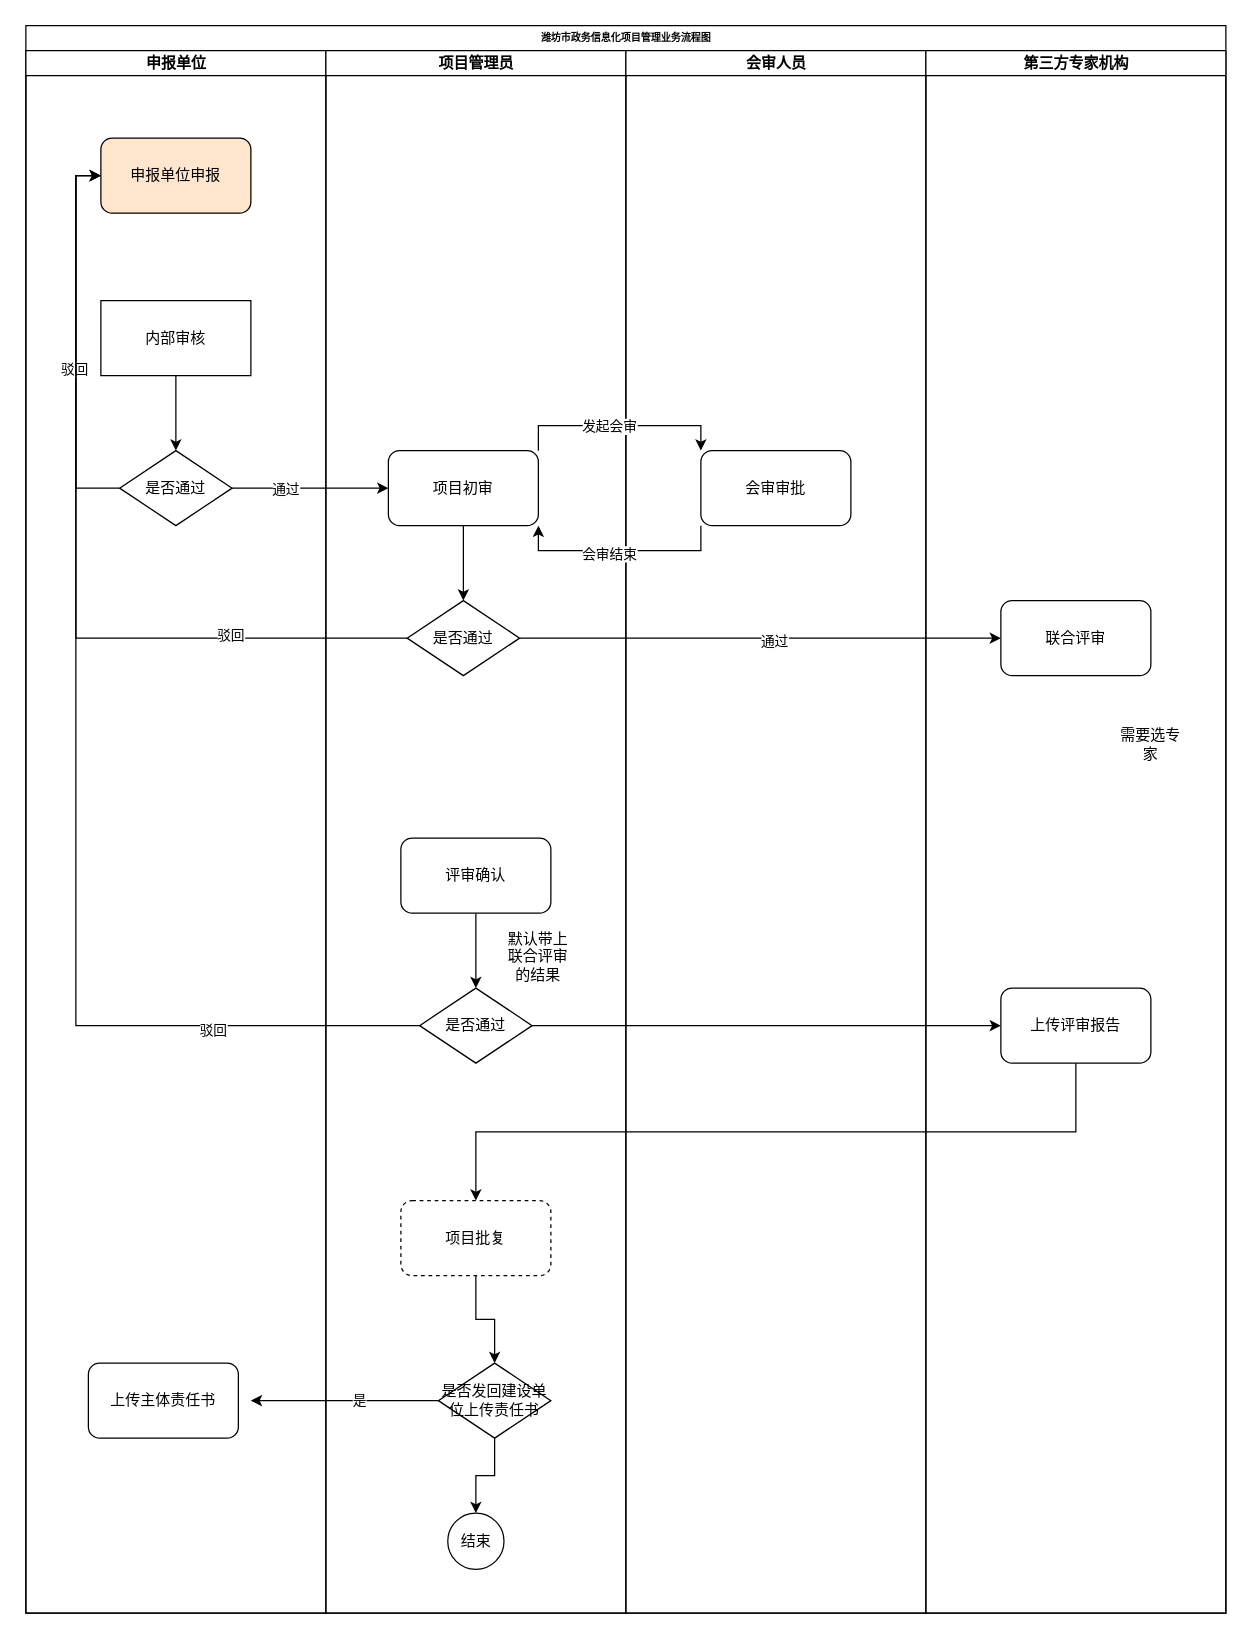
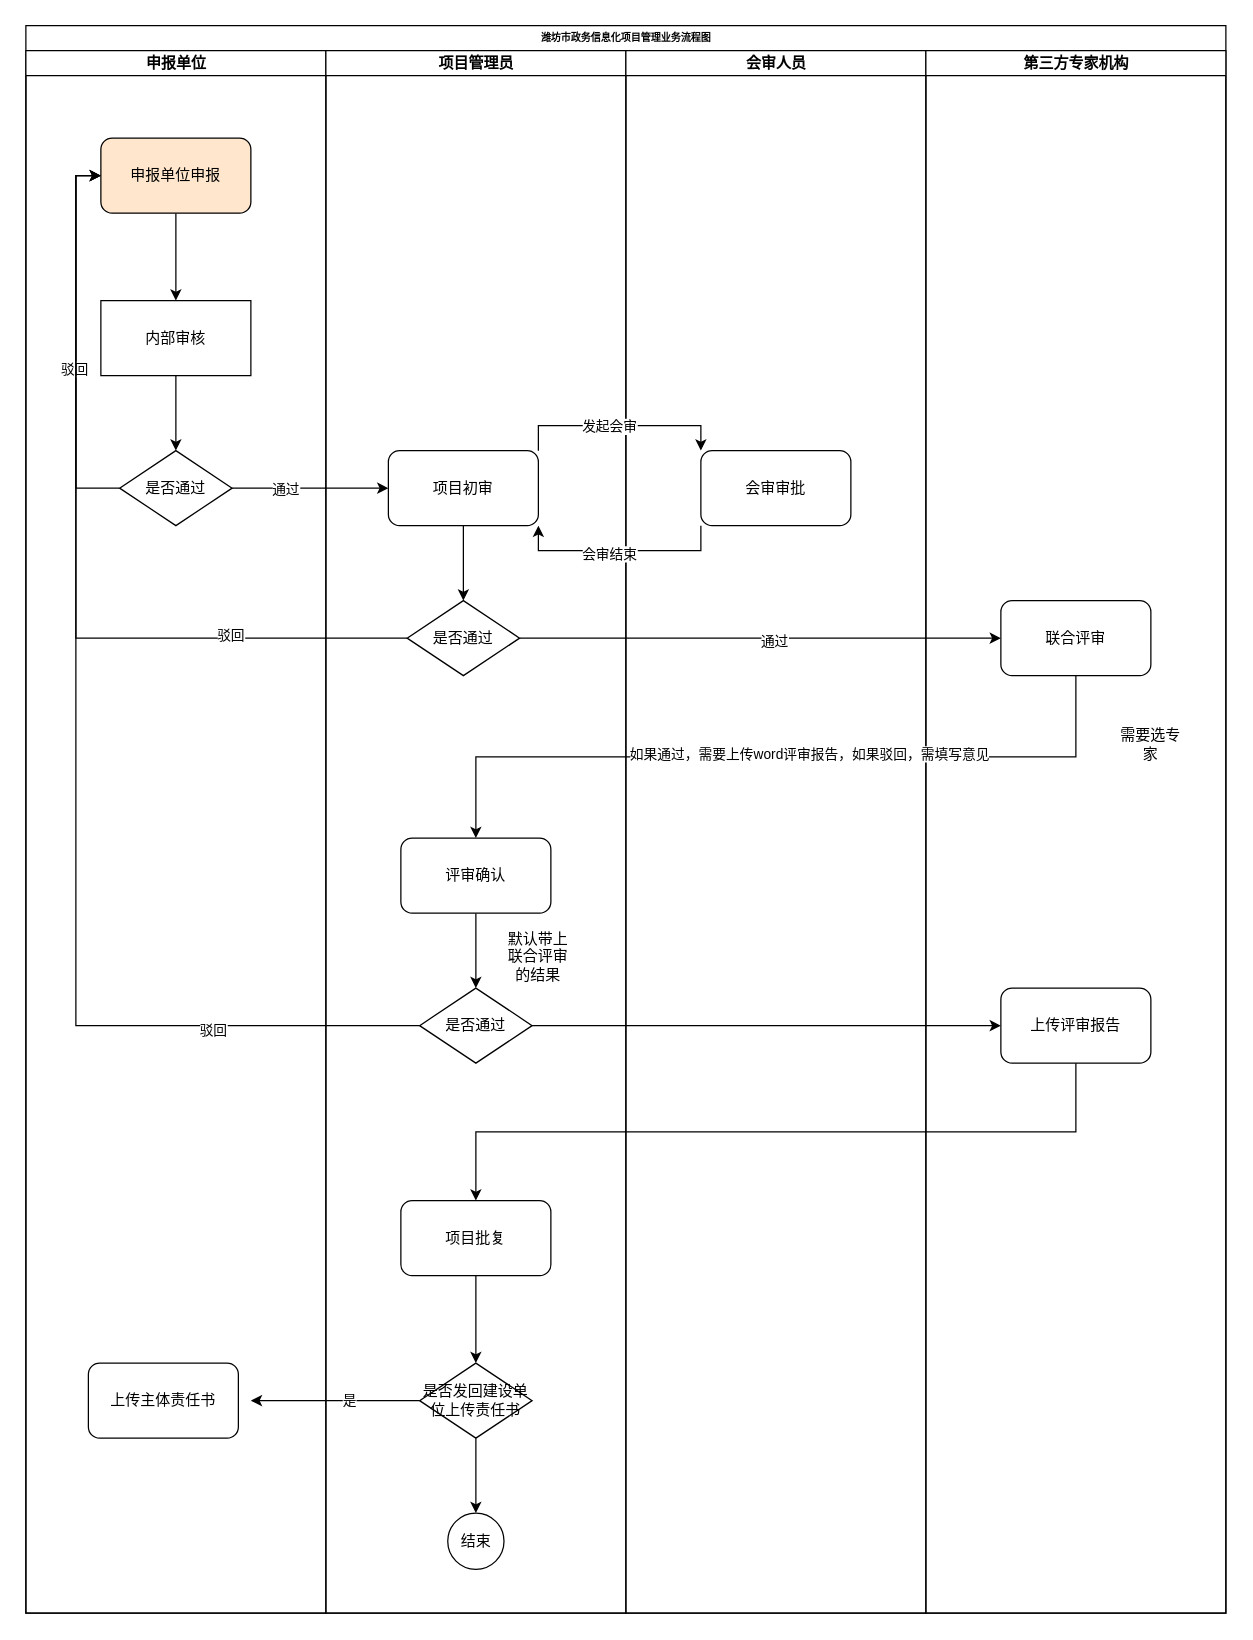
none -> (176, 252)
none -> (547, 757)
(476, 1238) -> (476, 1238)
(494, 1401) -> (476, 1401)
